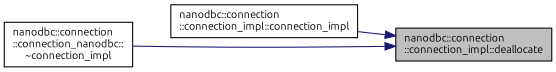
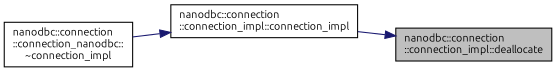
(259, 47) -> (146, 35)
